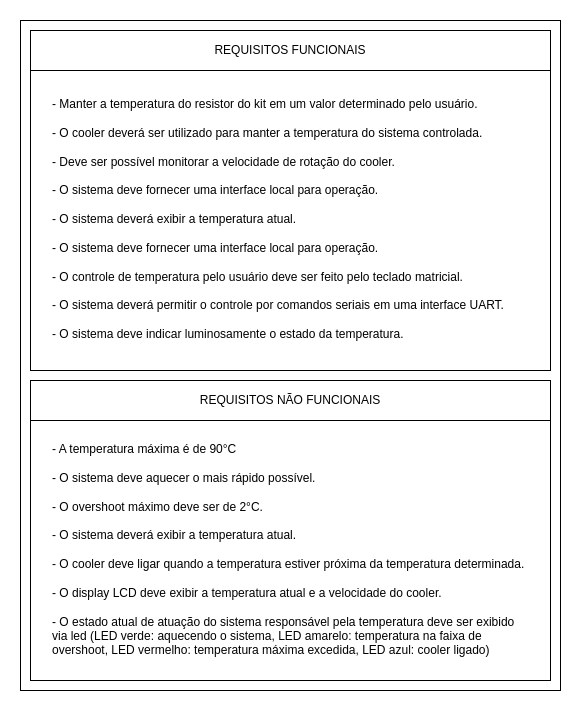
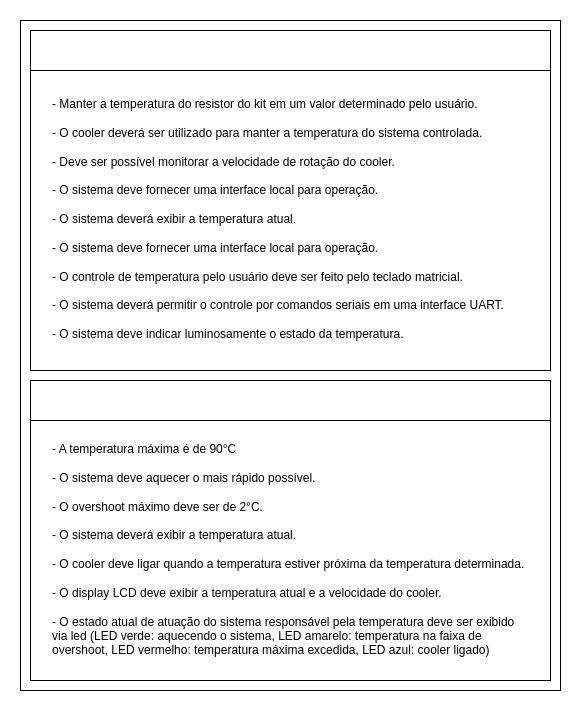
(291, 51) -> none
(291, 401) -> none
